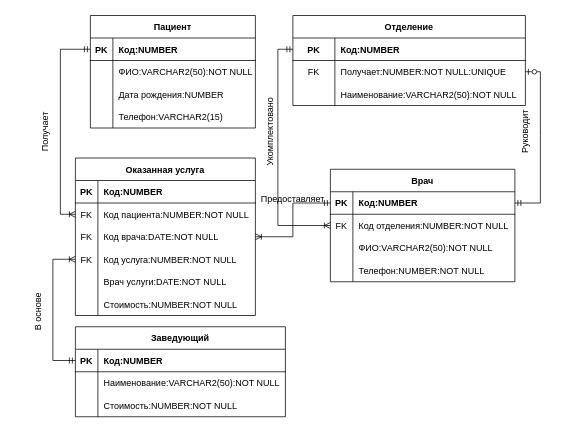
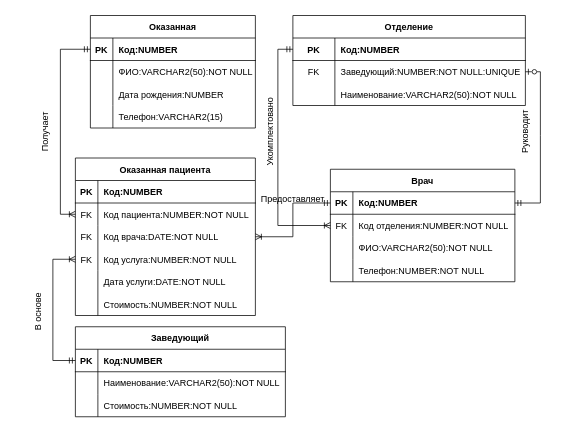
(173, 27) -> (173, 27)
(414, 72) -> (419, 72)
(165, 170) -> (165, 170)
(162, 282) -> (162, 282)
